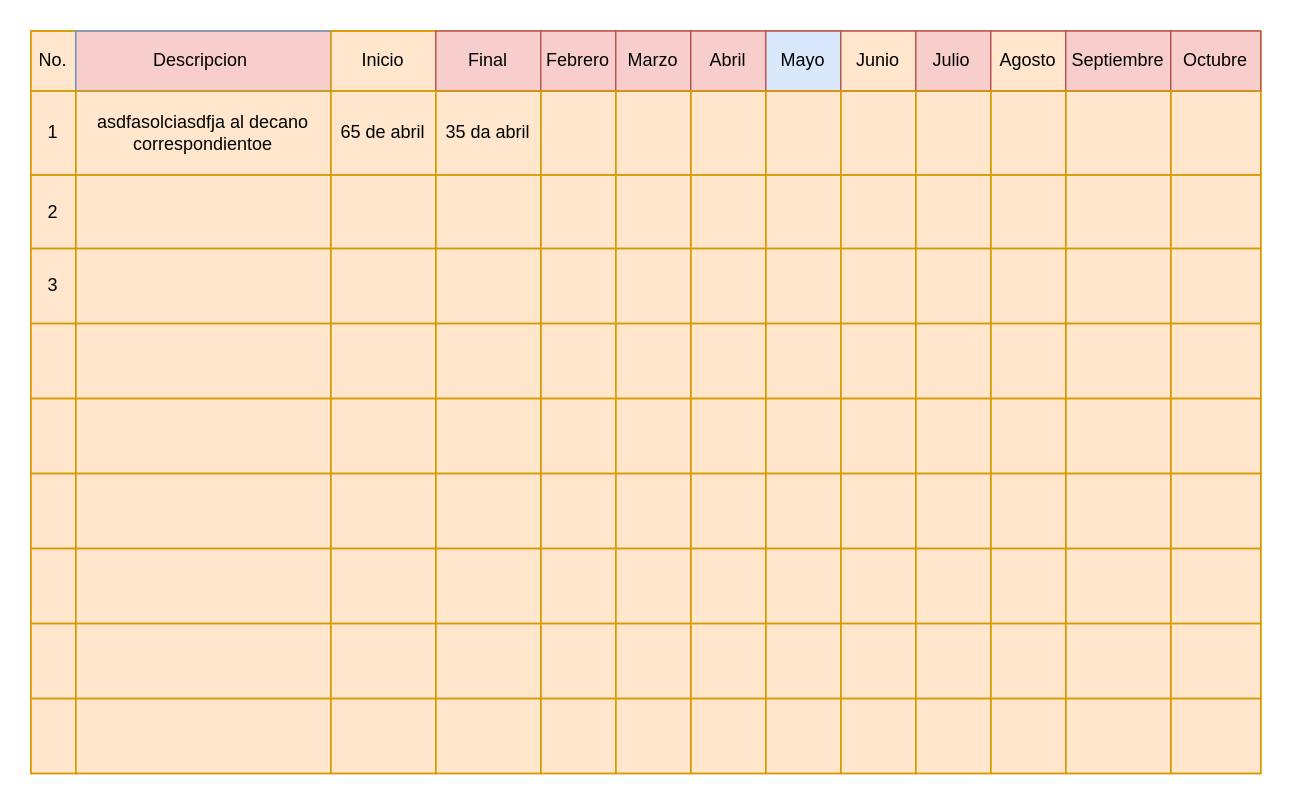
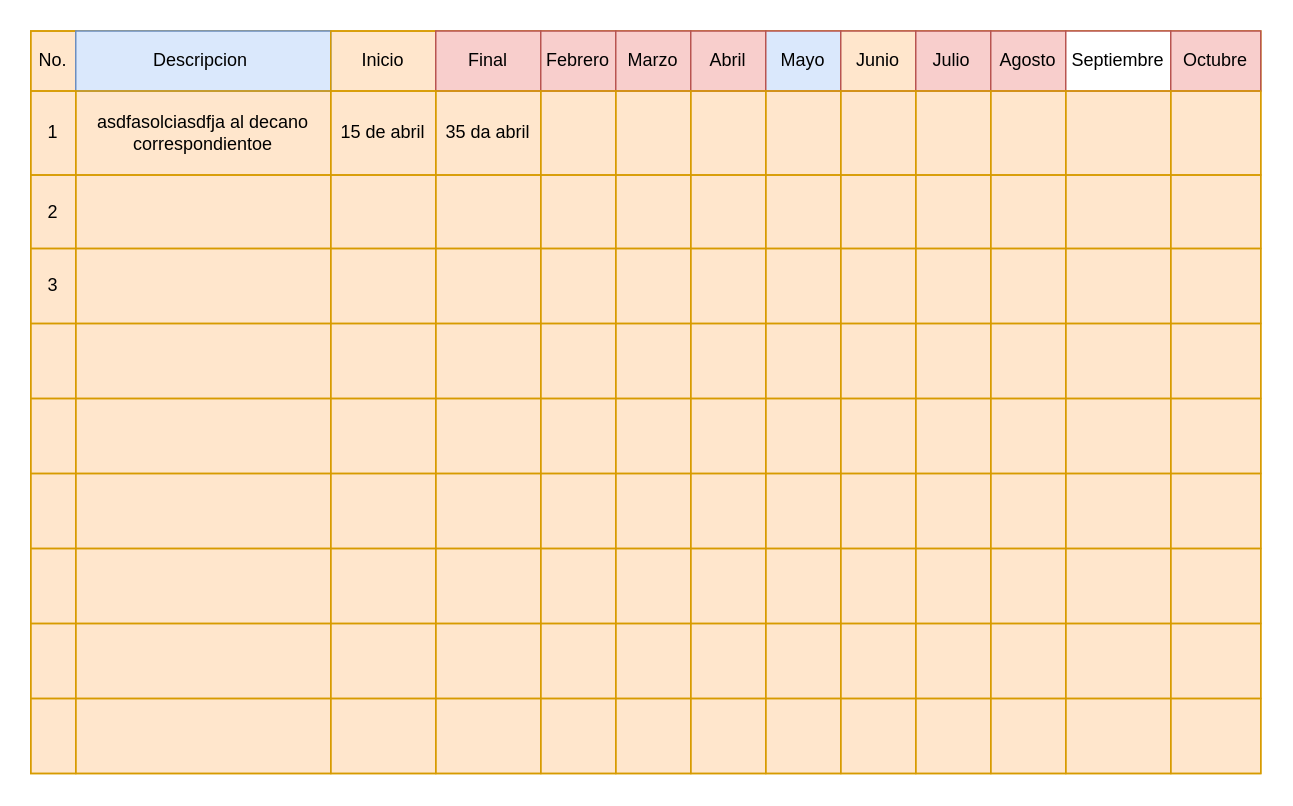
(203, 61) -> (203, 61)
(1028, 61) -> (1028, 61)
(1118, 61) -> (1118, 61)
(383, 133) -> (383, 133)
